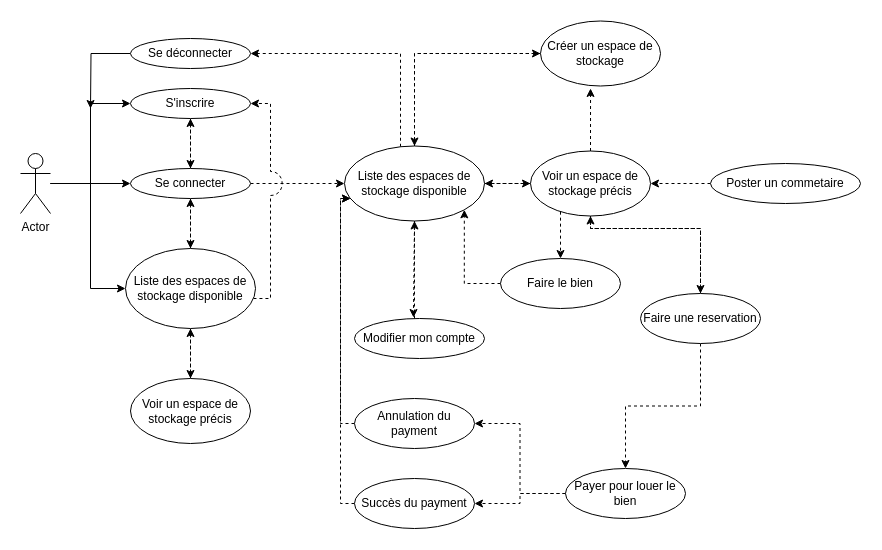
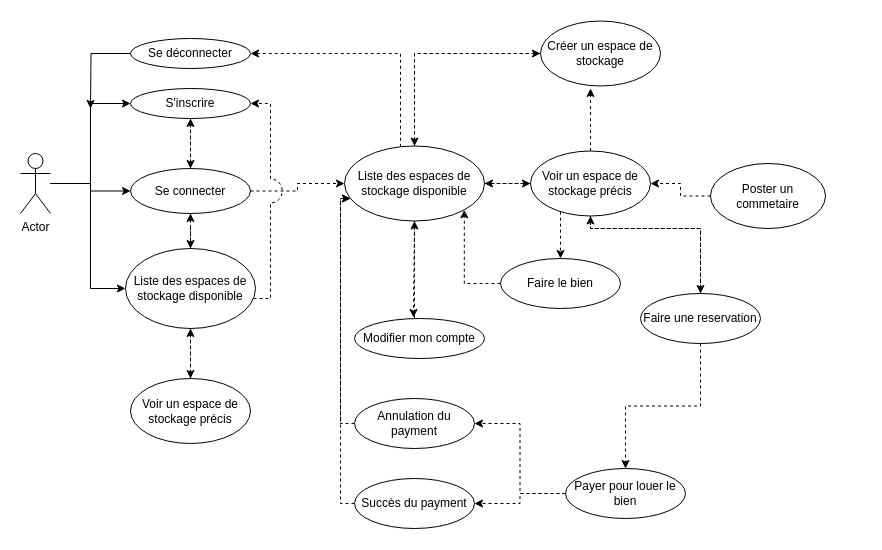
(191, 184) -> (191, 191)
(786, 184) -> (768, 196)
